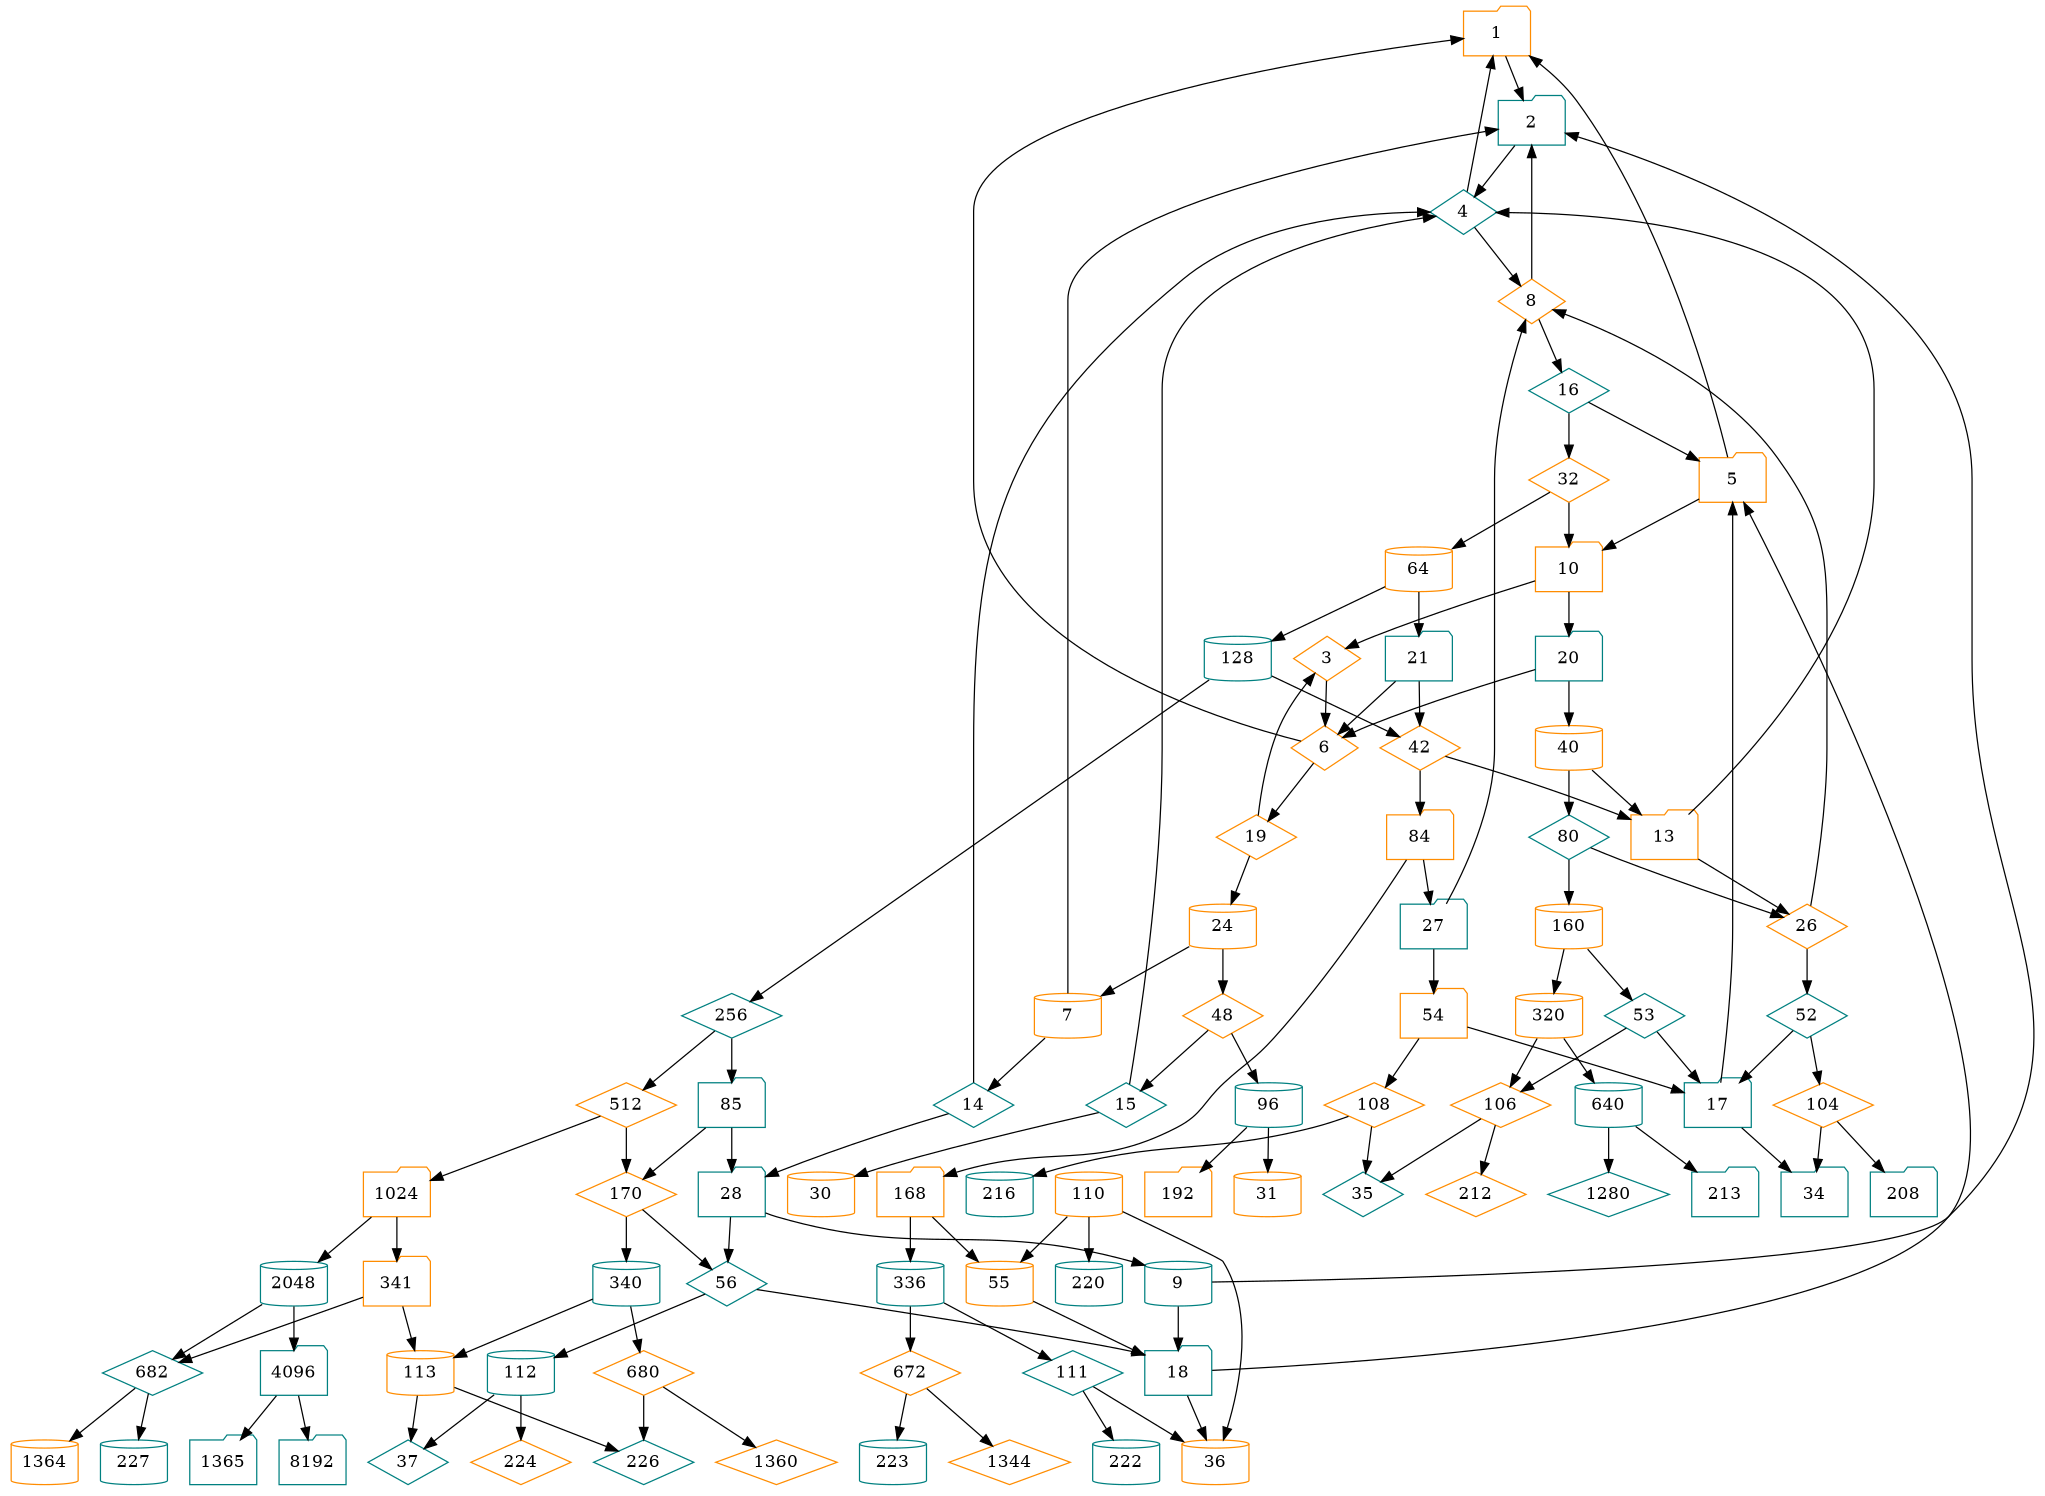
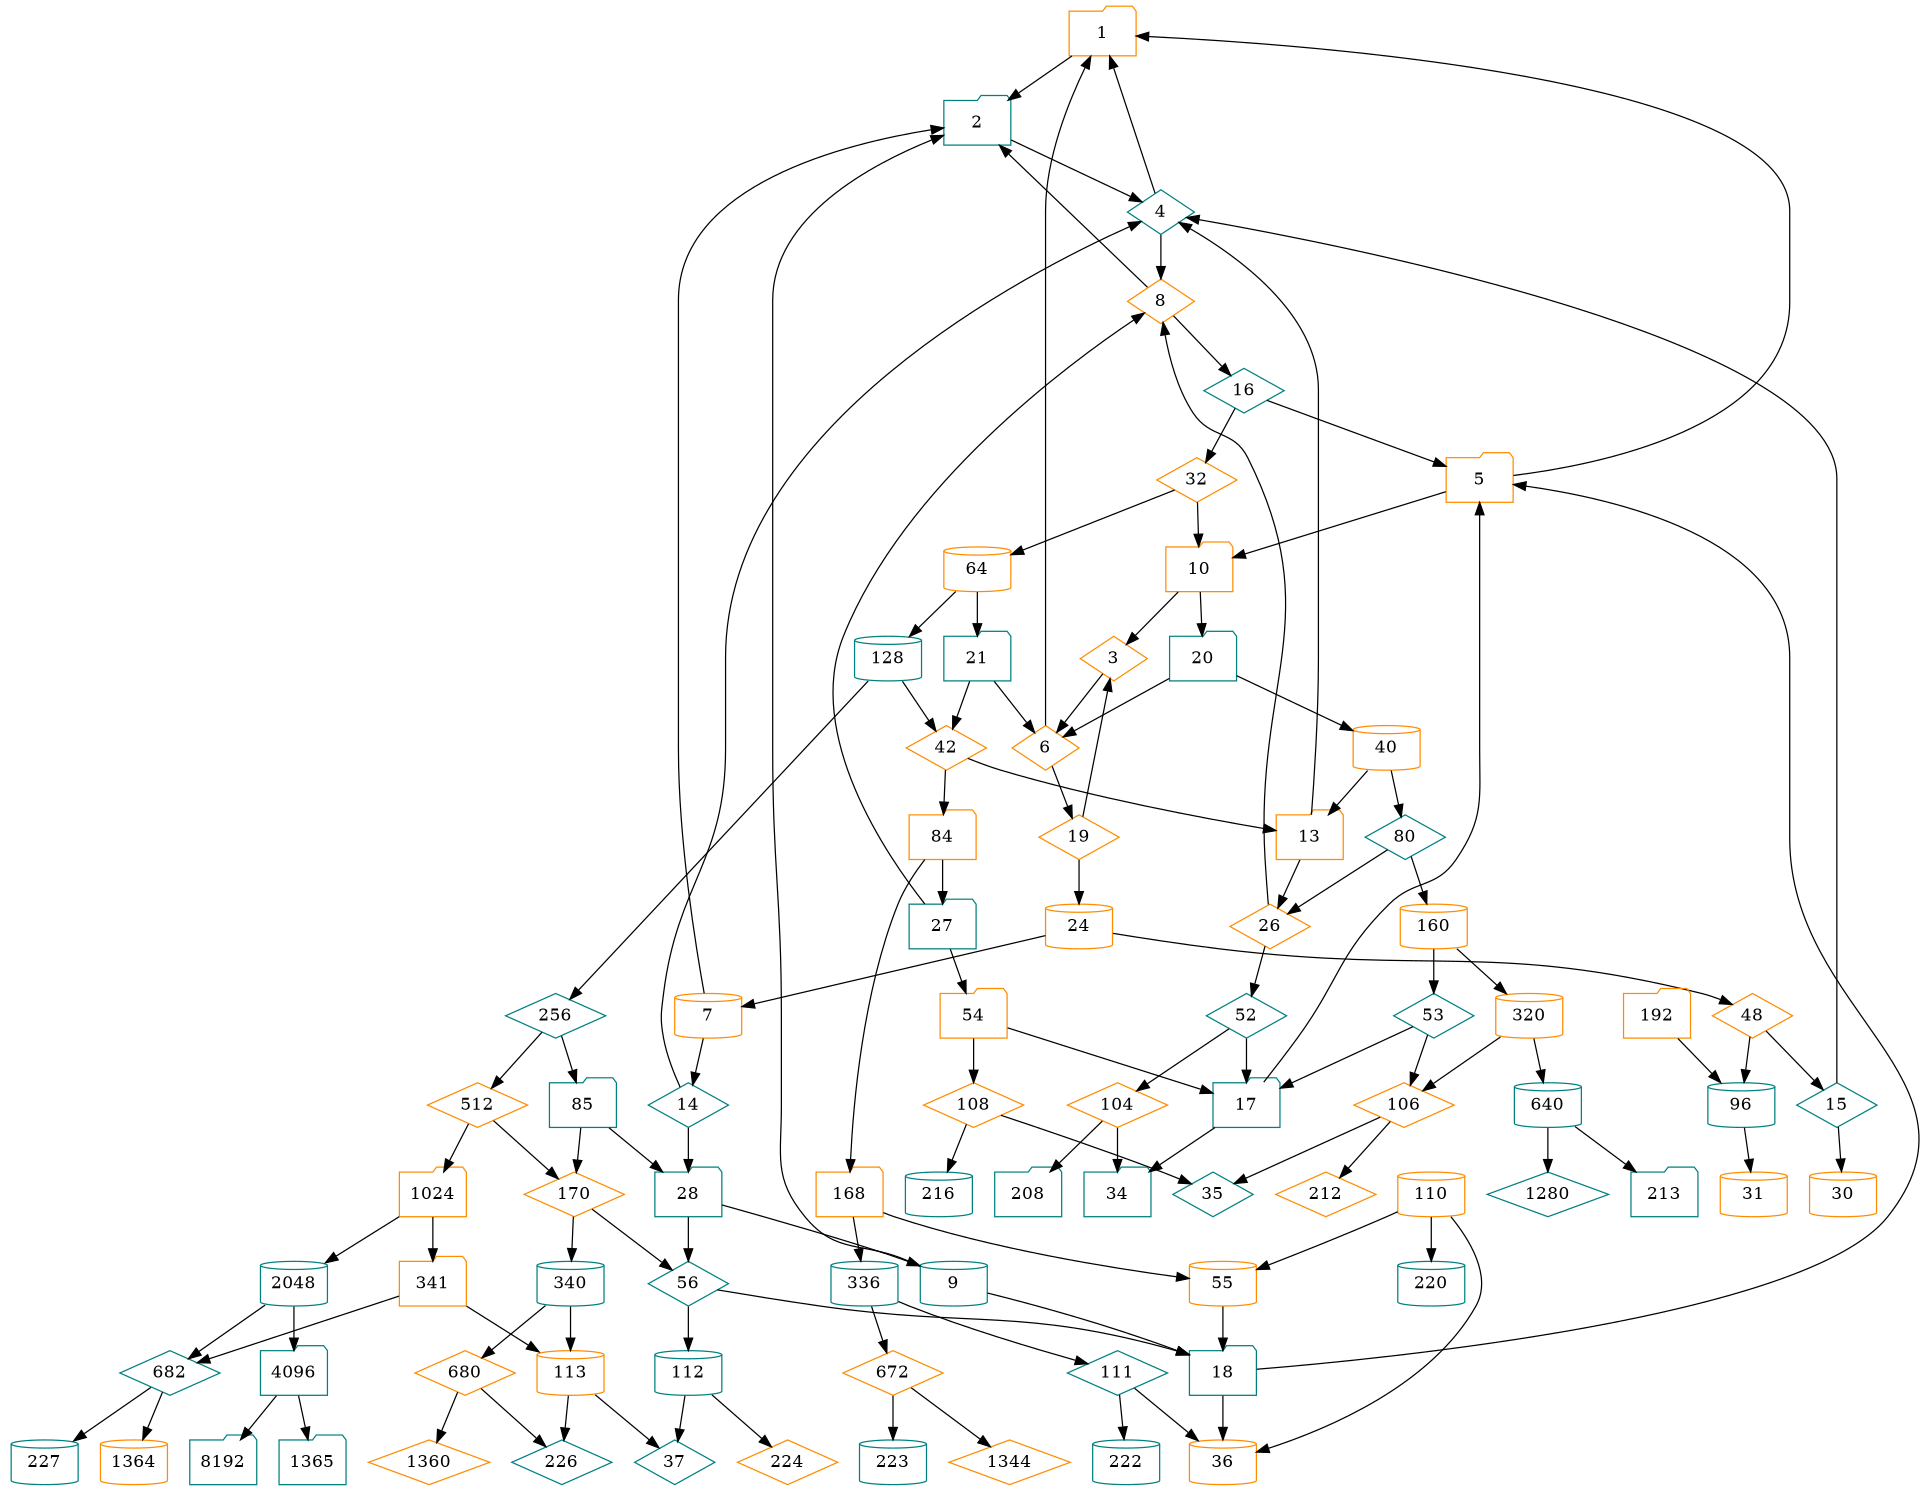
(1222, 1152) -> (1695, 1056)
